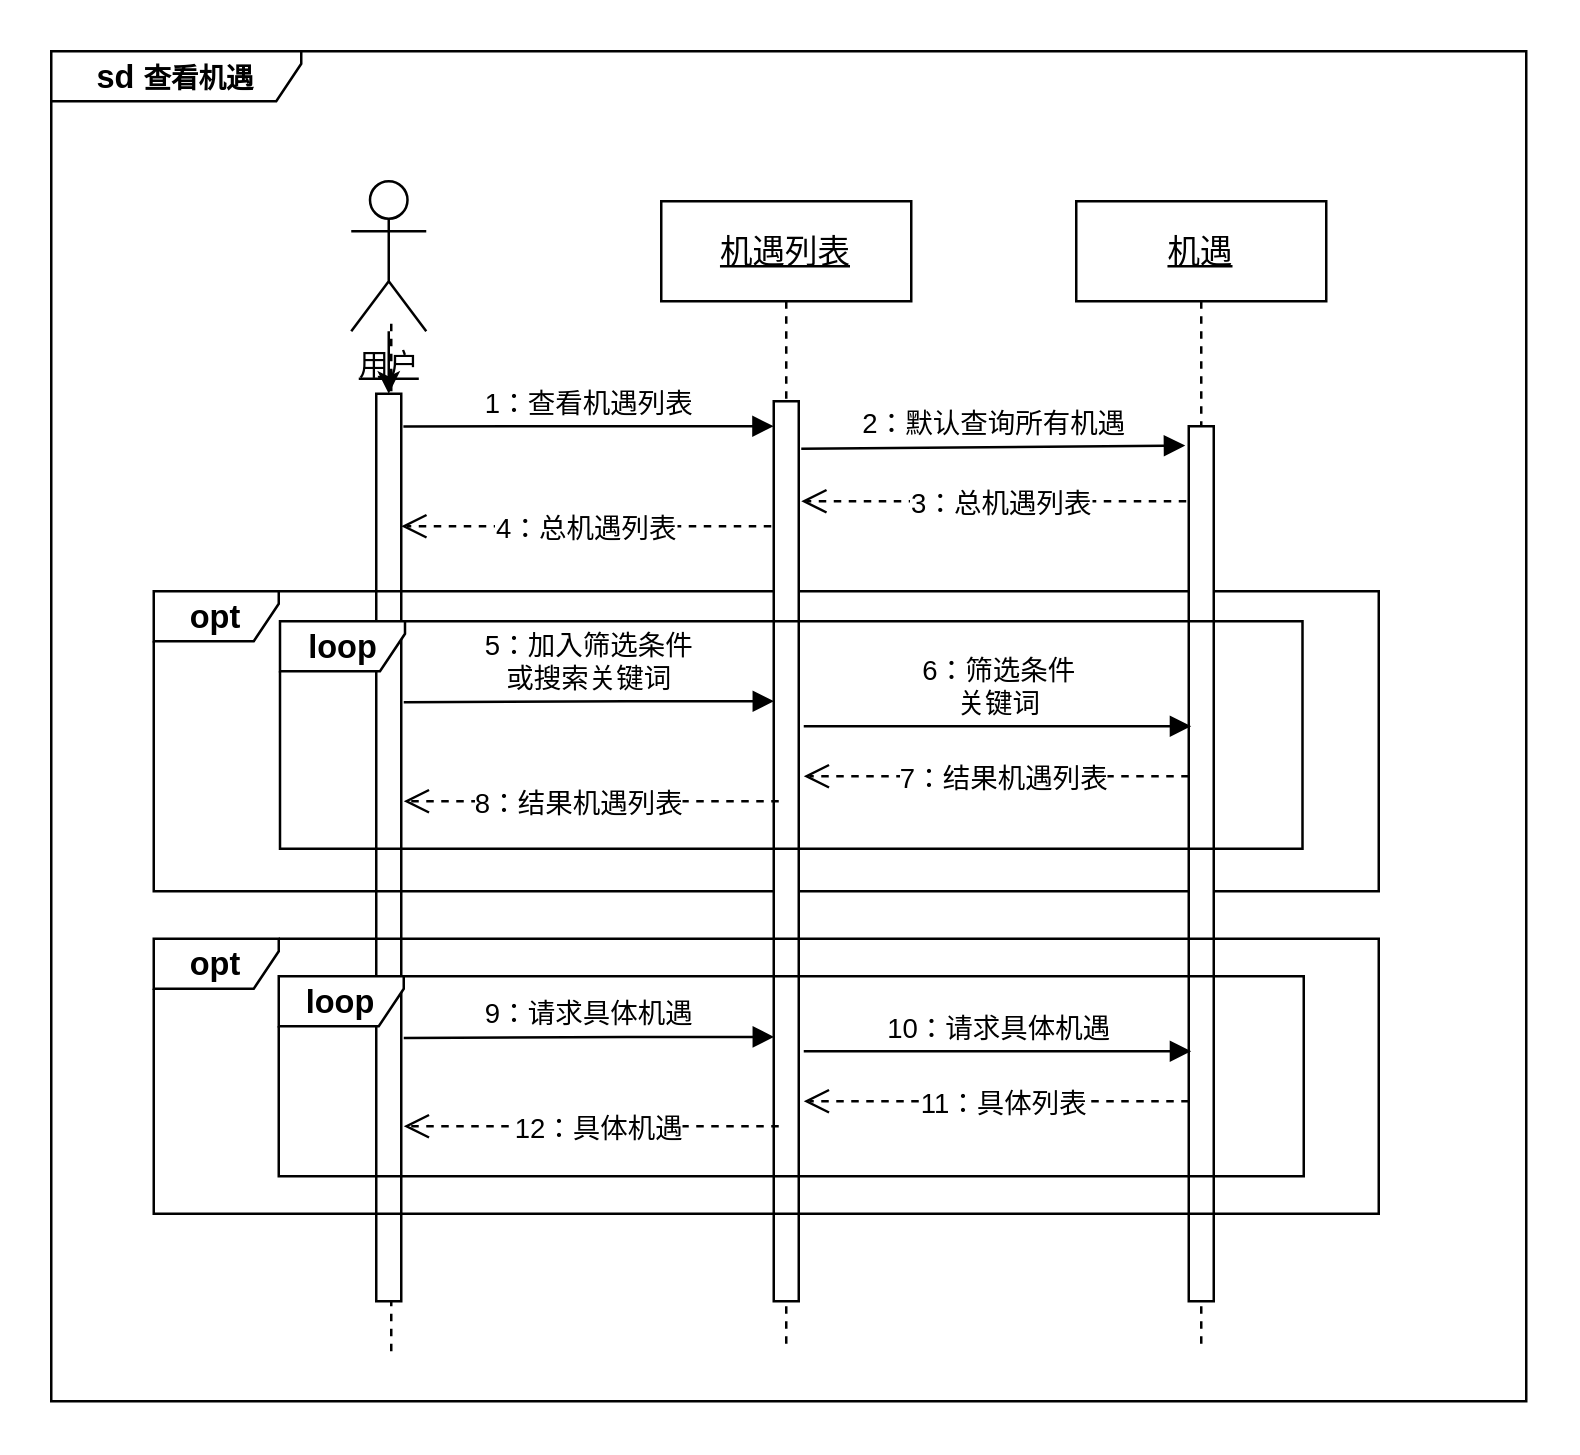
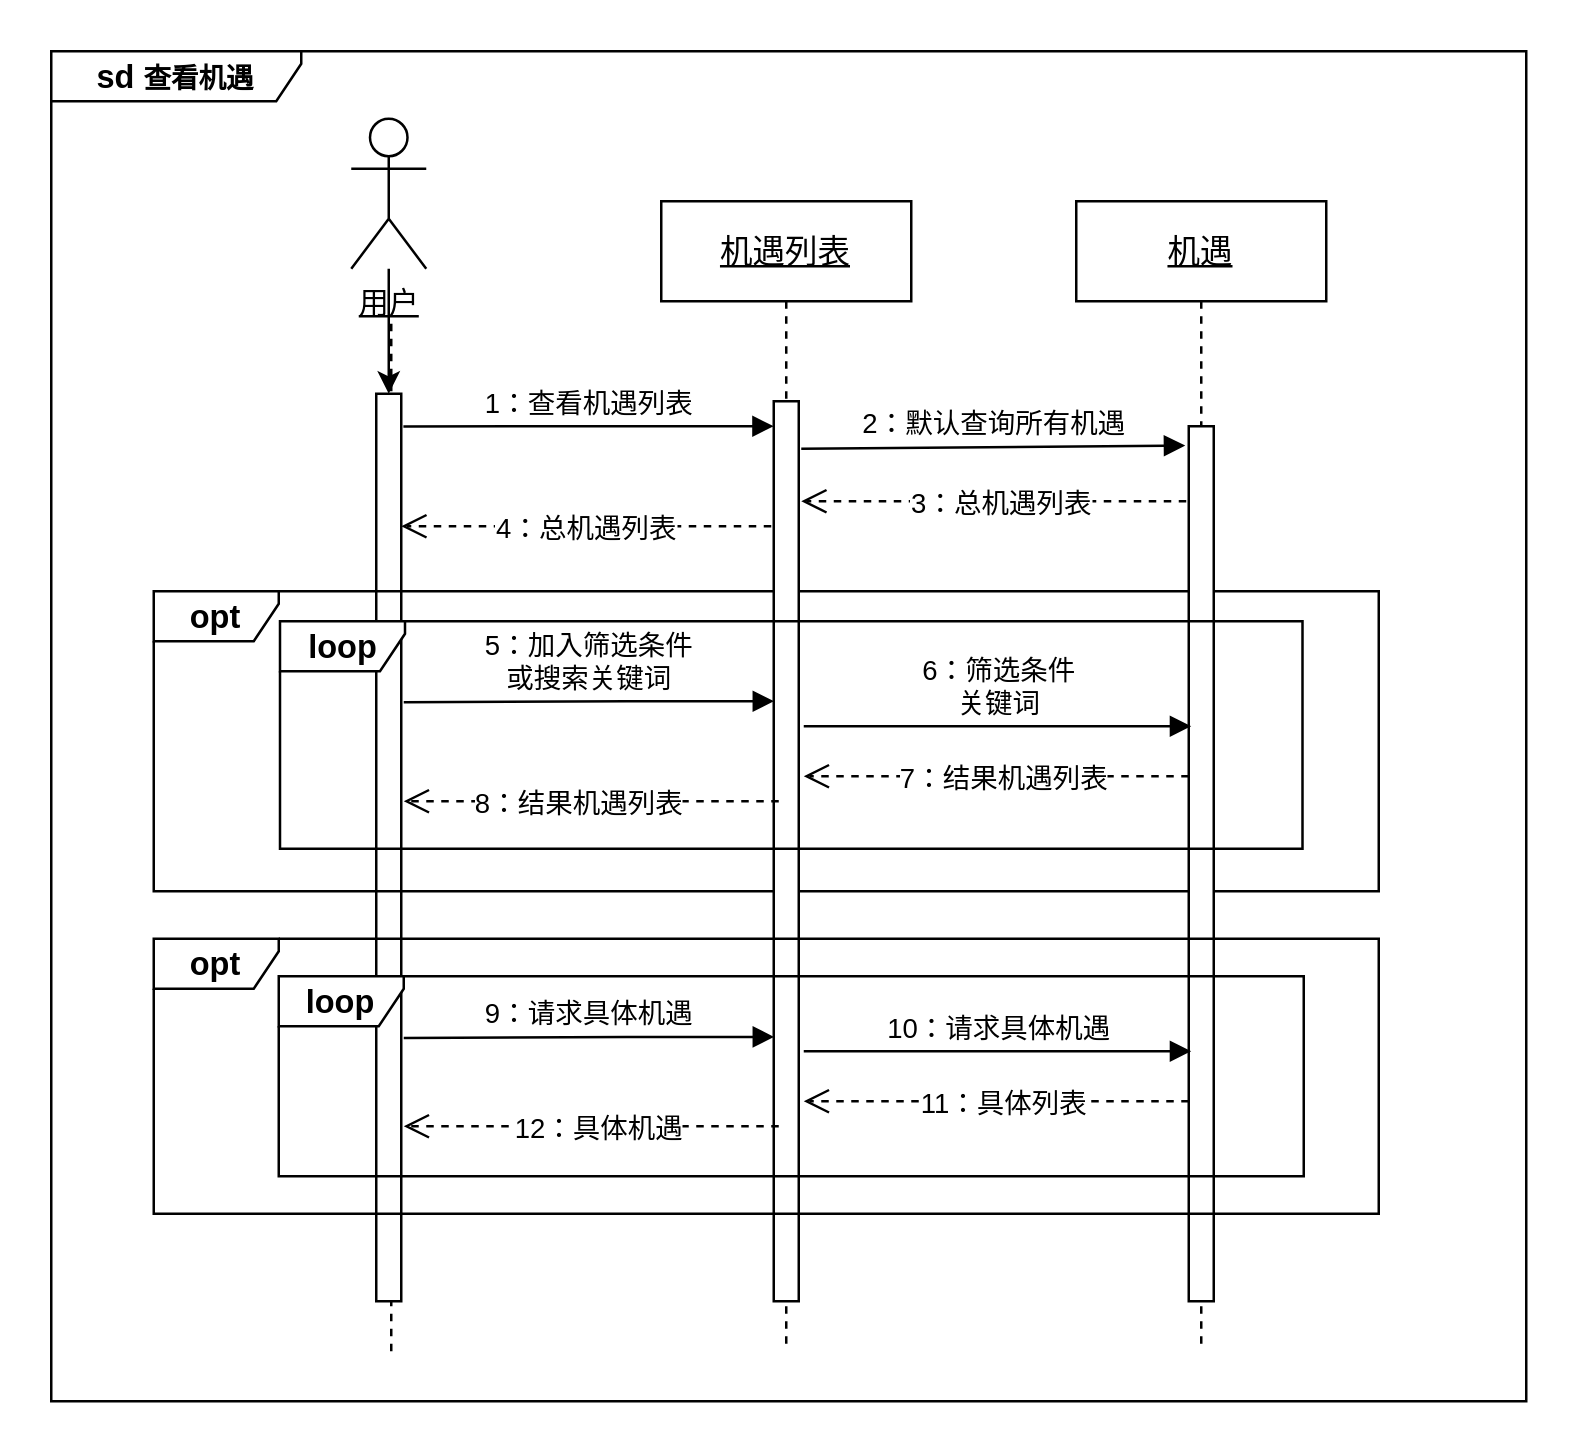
(389, 256) -> (389, 194)
